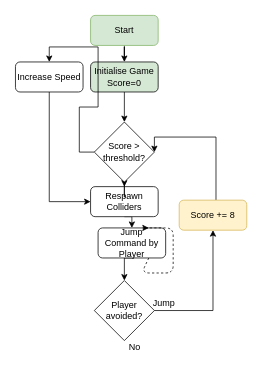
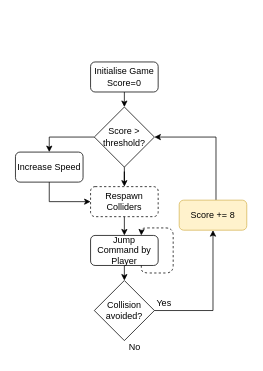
(124, 30) -> none
(124, 56) -> none
(49, 77) -> (49, 167)
(124, 77) -> (124, 77)
(124, 152) -> (124, 137)
(124, 201) -> (124, 201)
(132, 243) -> (124, 250)
(164, 303) -> (164, 303)
(124, 310) -> (124, 310)
